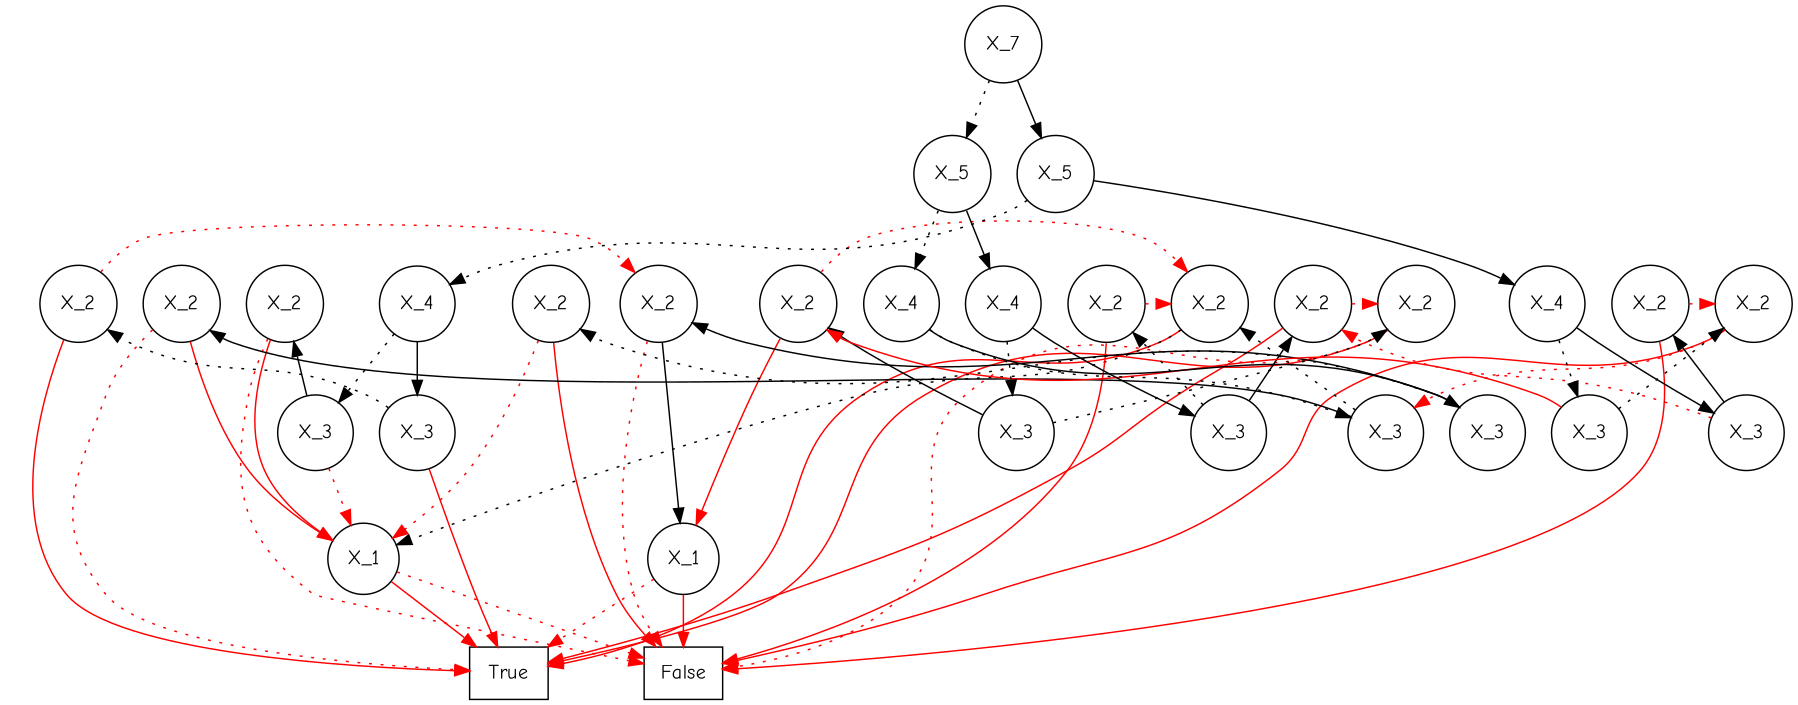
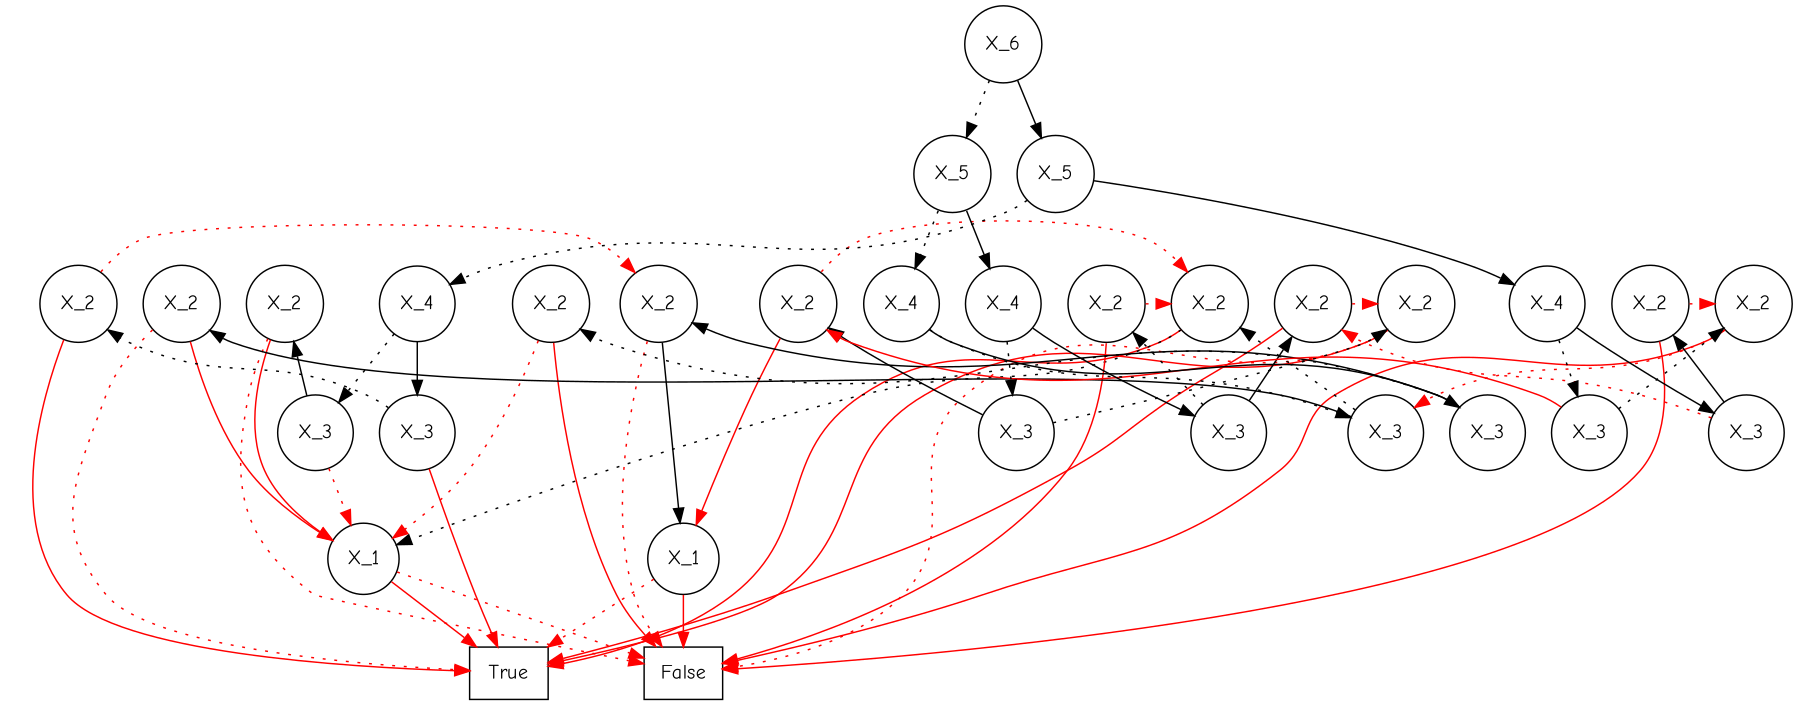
(1003, 44) -> (1003, 44)
